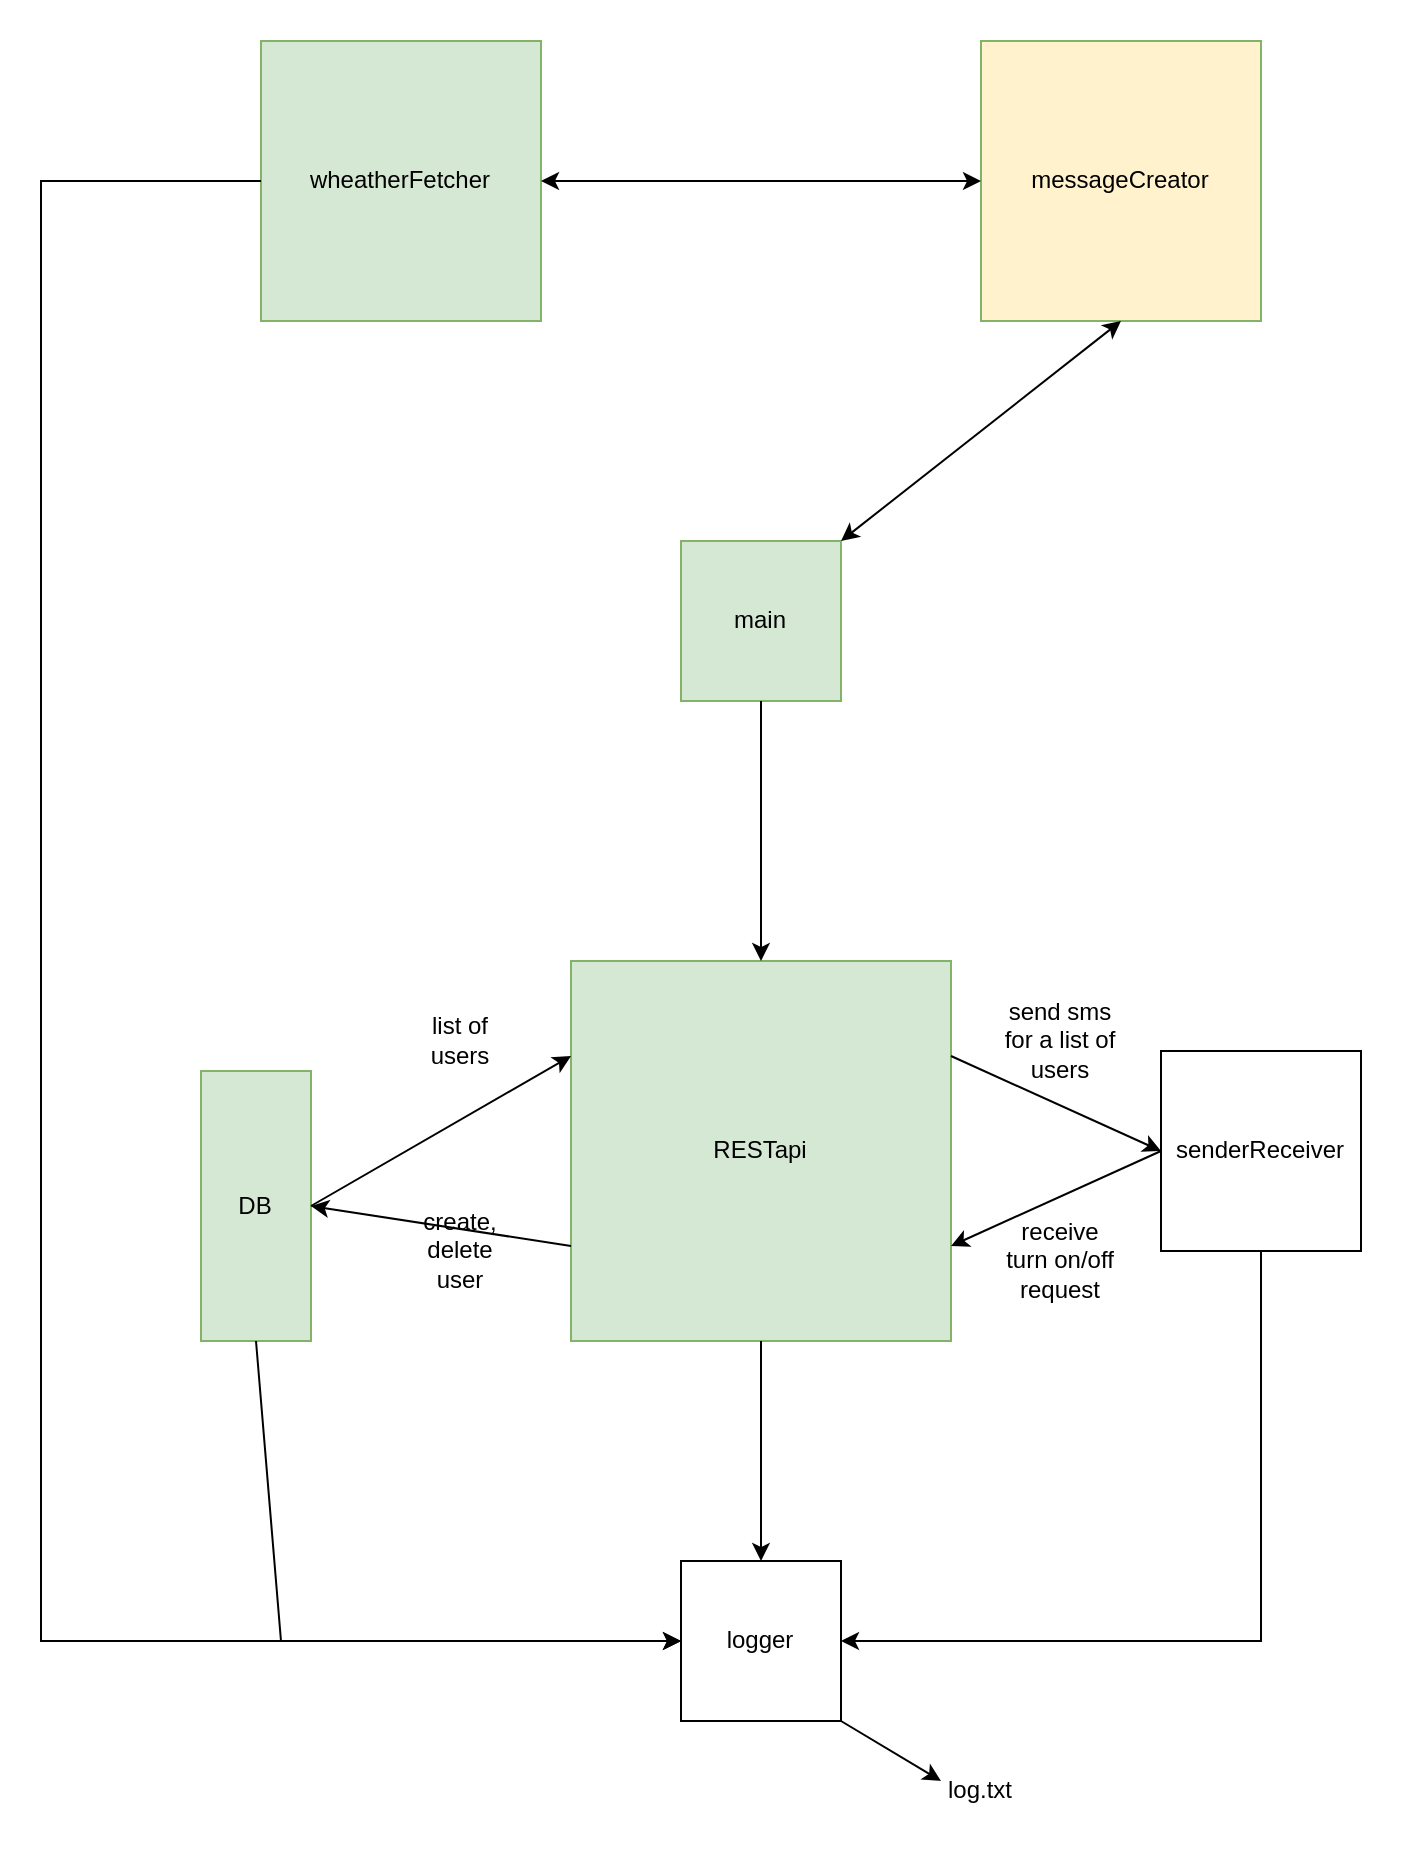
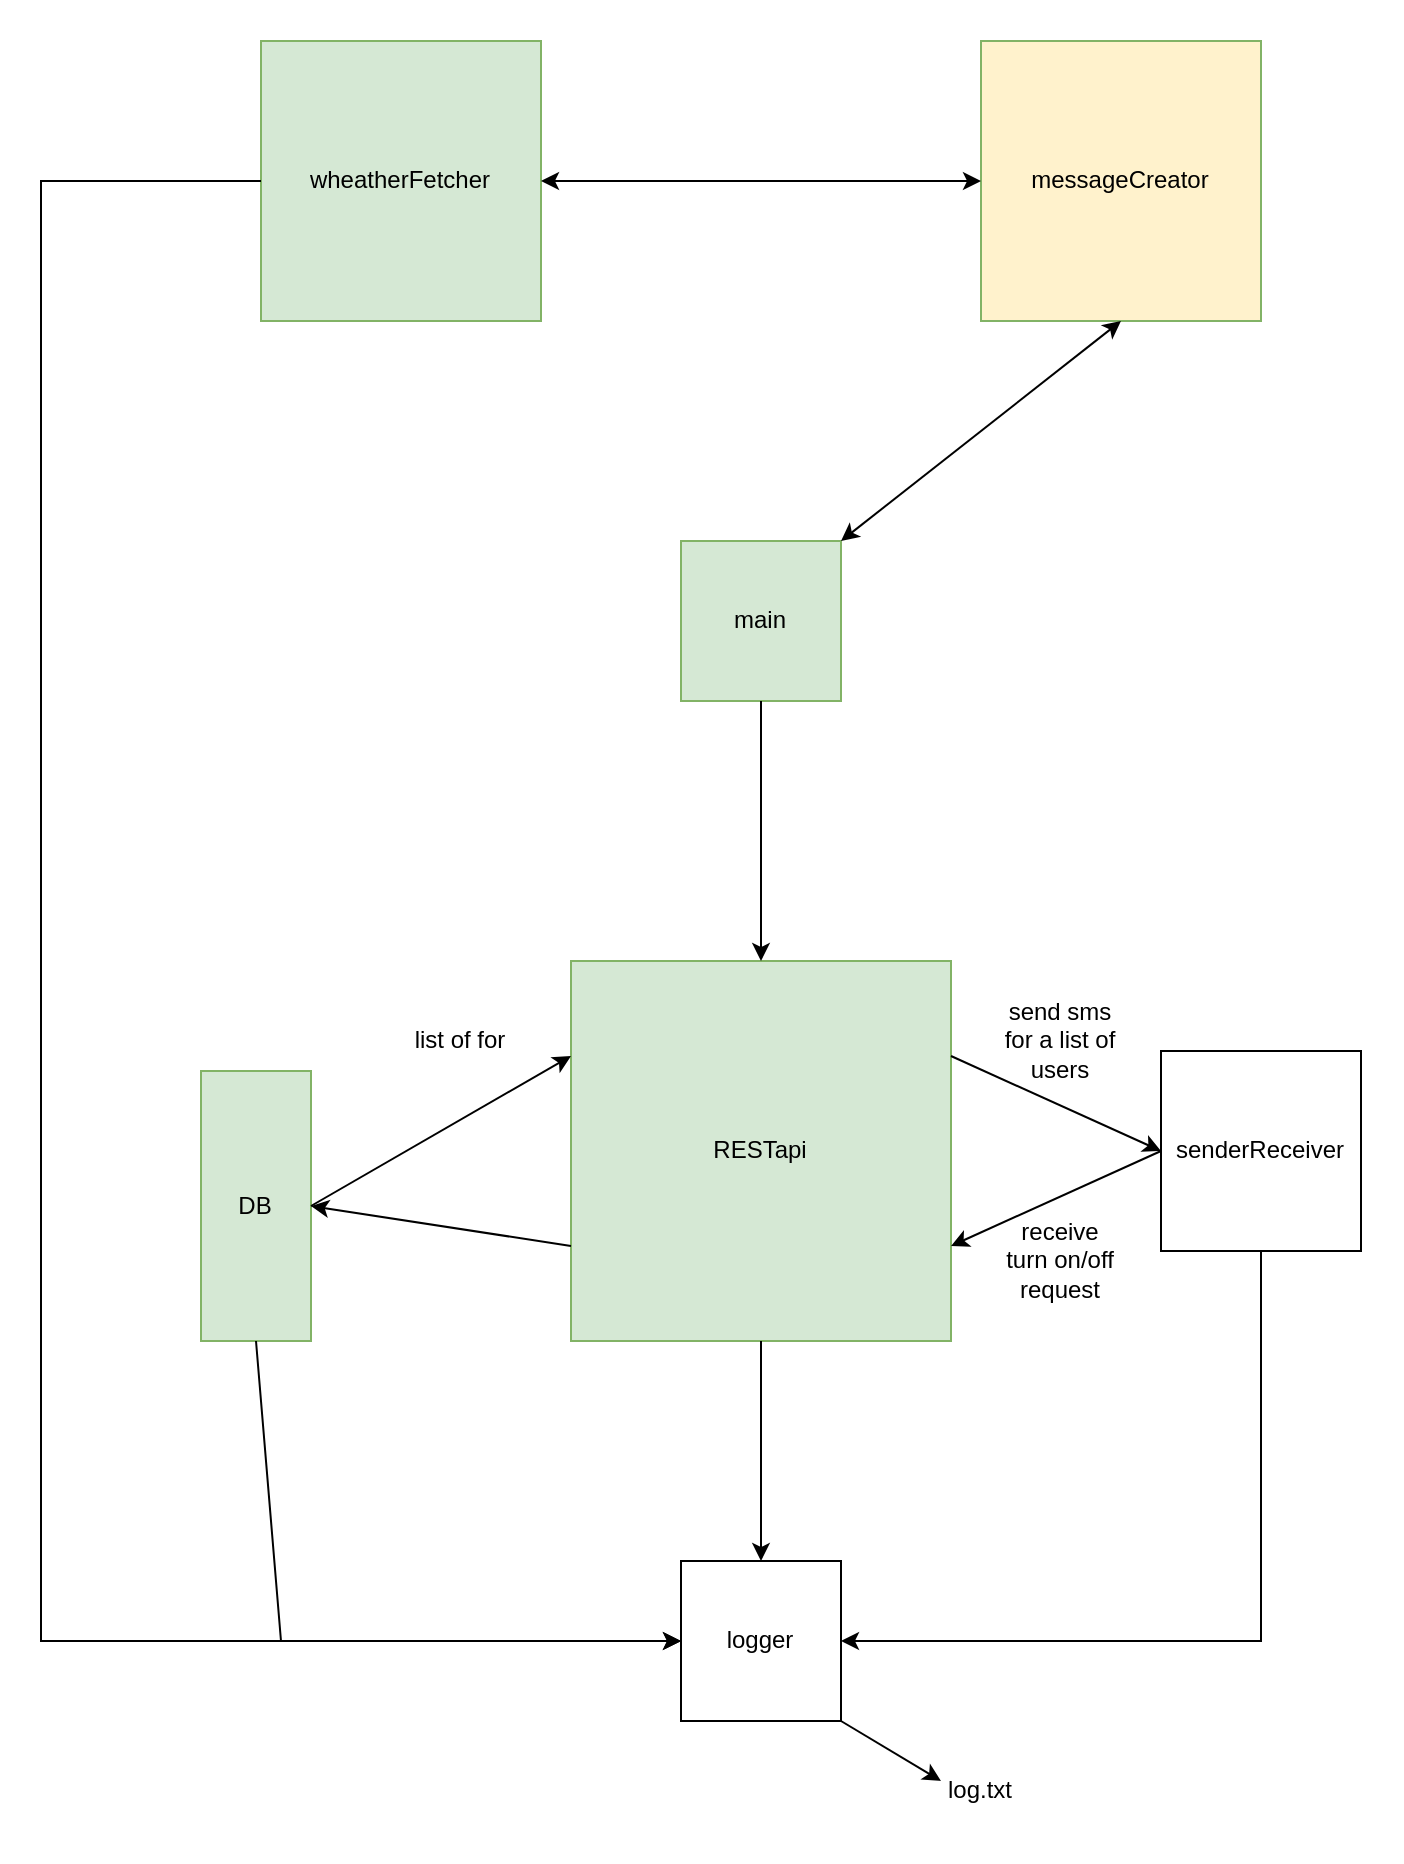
(461, 1041) -> (461, 1041)
(461, 1251) -> none
